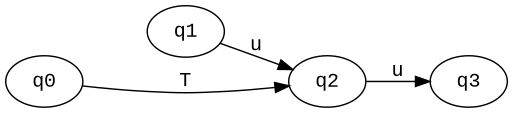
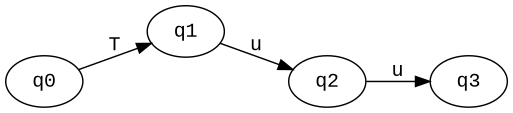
(179, 93) -> (108, 59)
